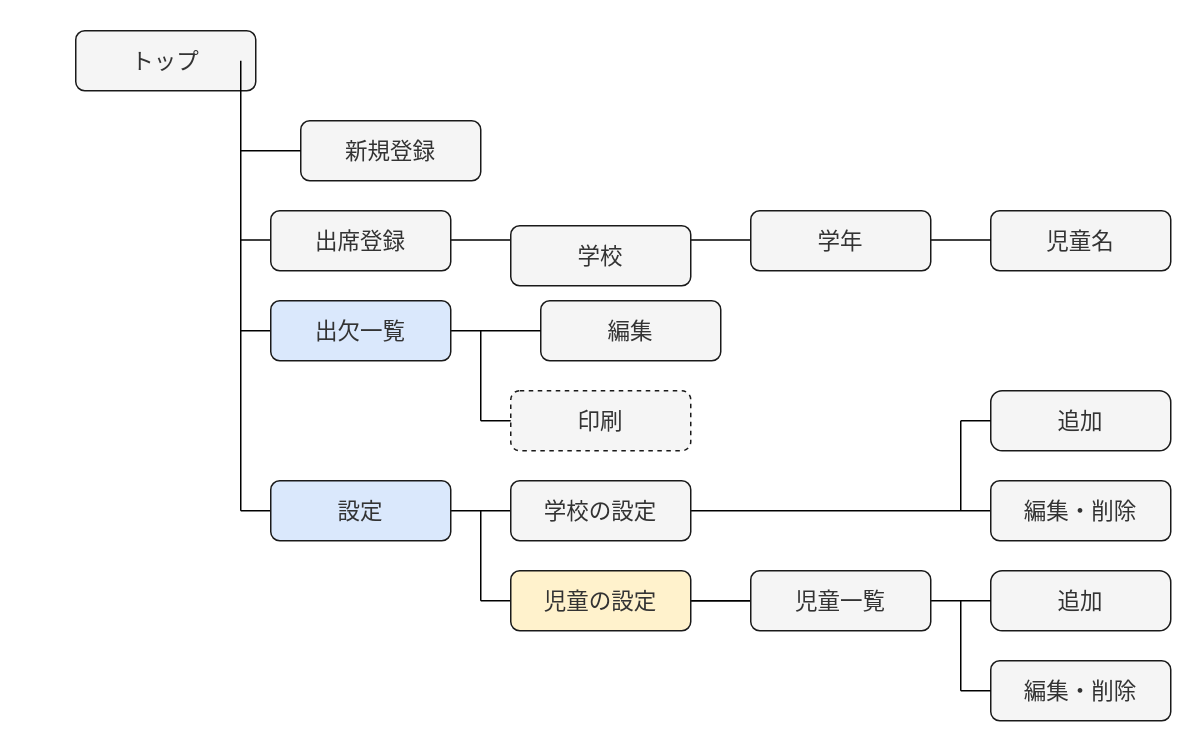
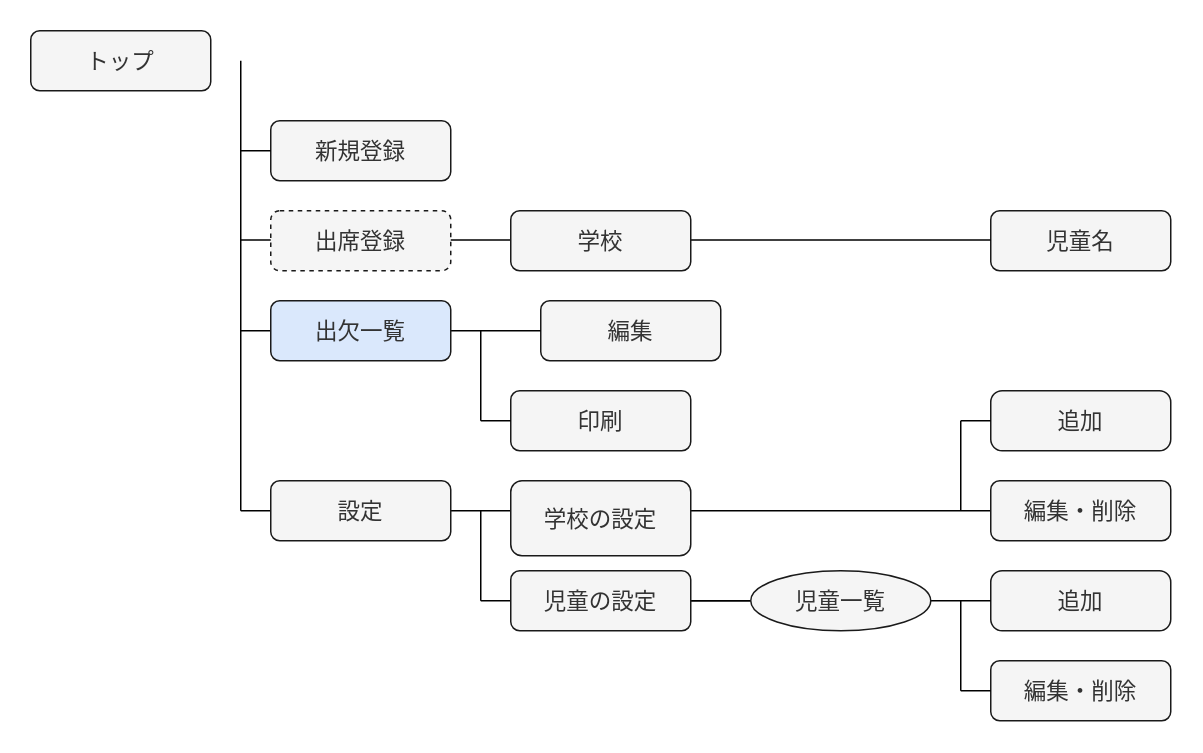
(166, 61) -> (121, 61)
(391, 151) -> (361, 151)
(361, 241) -> (361, 241)
(841, 241) -> none
(601, 256) -> (601, 241)
(601, 421) -> (601, 421)
(361, 511) -> (361, 511)
(601, 511) -> (601, 518)
(601, 601) -> (601, 601)
(841, 601) -> (841, 601)
